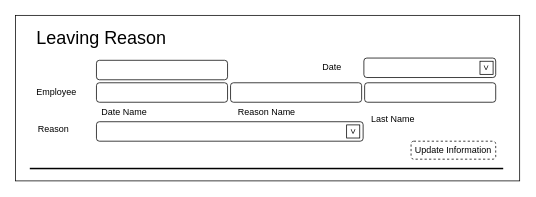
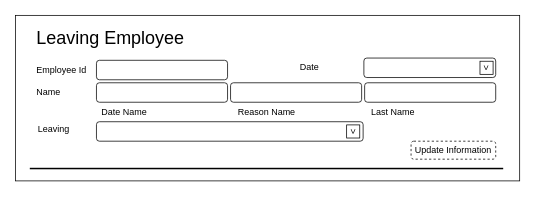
(69, 39) -> (73, 39)
(336, 68) -> (314, 68)
none -> (64, 70)
(55, 93) -> (46, 93)
(398, 120) -> (398, 112)
(53, 129) -> (54, 129)
